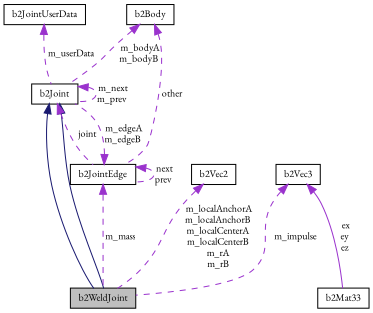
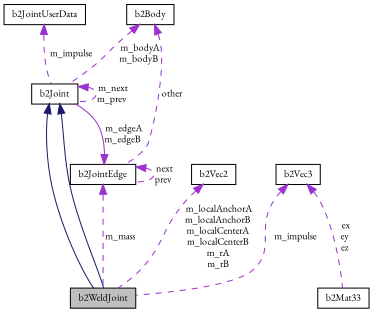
(70, 54) -> (70, 54)
(98, 124) -> (98, 124)
(73, 141) -> none
(334, 238) -> (334, 238)
